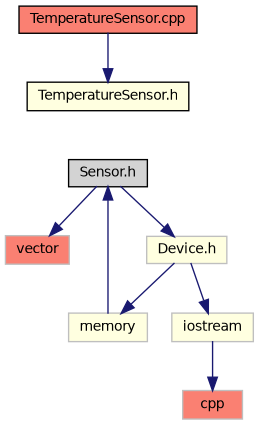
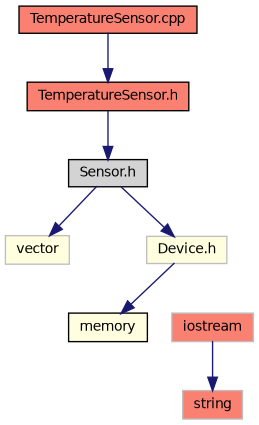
(108, 96) -> (108, 96)
(37, 250) -> (37, 250)
(108, 257) -> (108, 128)
(197, 282) -> none
(108, 327) -> (108, 327)
(213, 327) -> (213, 327)
(213, 405) -> (213, 405)
